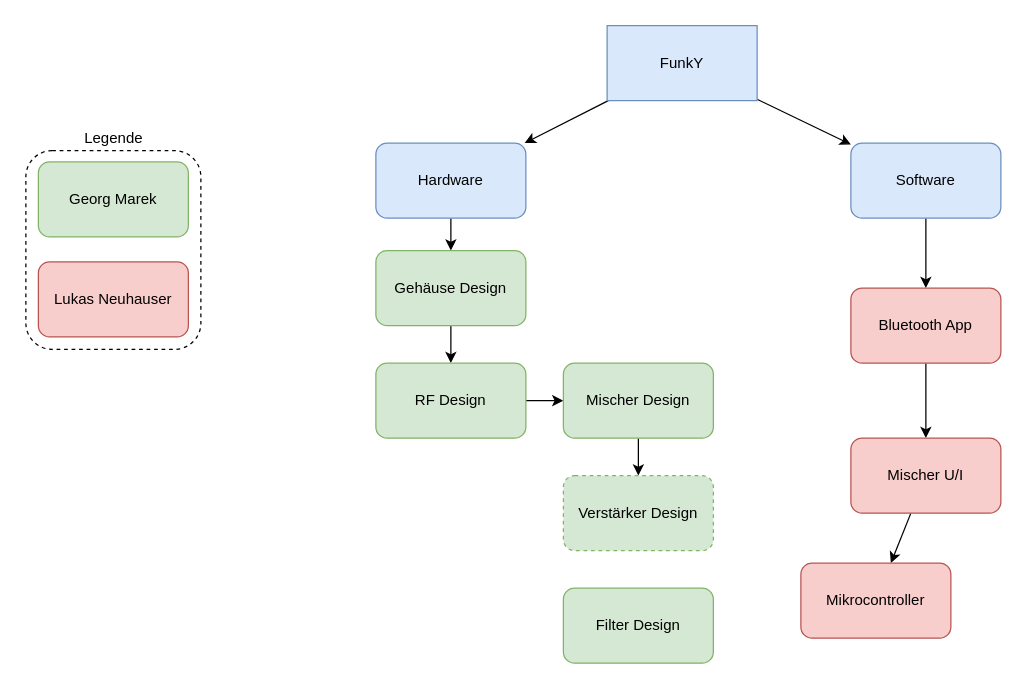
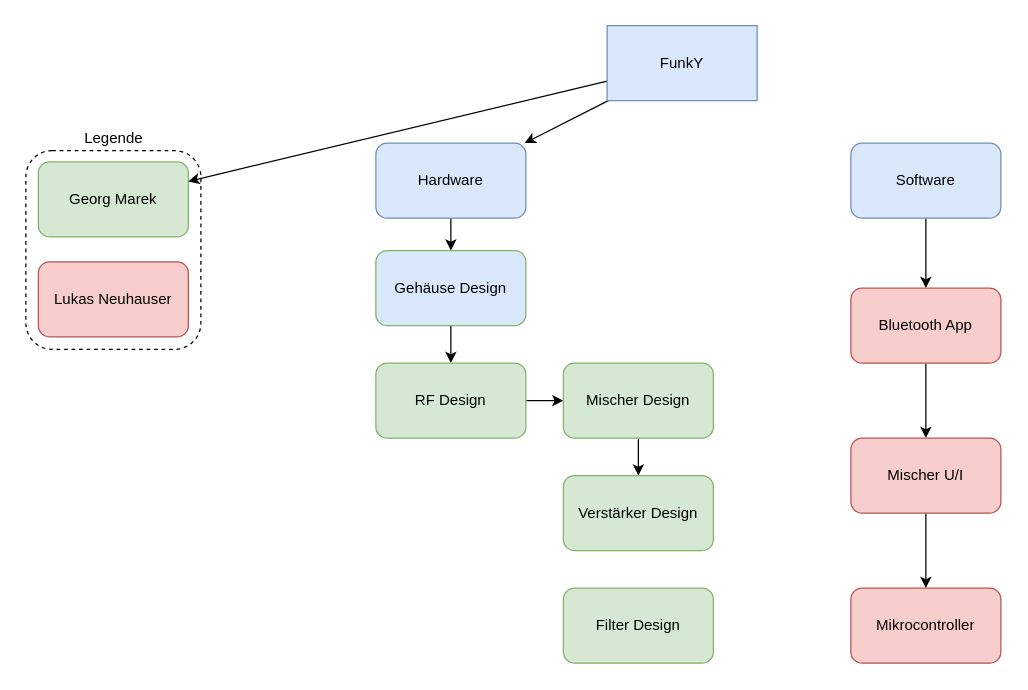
(800, 120) -> (401, 130)
(451, 288) -> (451, 288)
(638, 513) -> (638, 513)
(876, 601) -> (926, 626)
